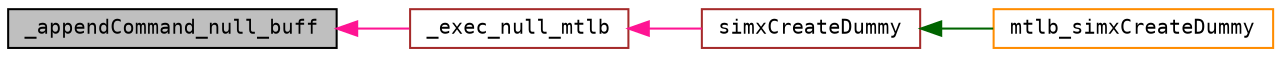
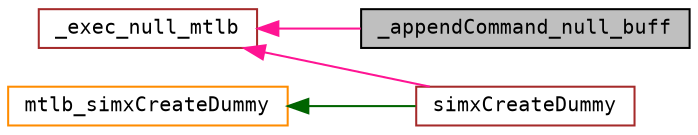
(383, 29) -> (320, 29)
(967, 29) -> (362, 106)
